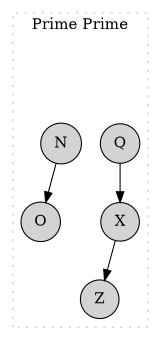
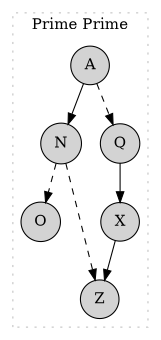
none -> (90, 65)
(52, 178) -> (52, 178)
none -> (79, 217)
